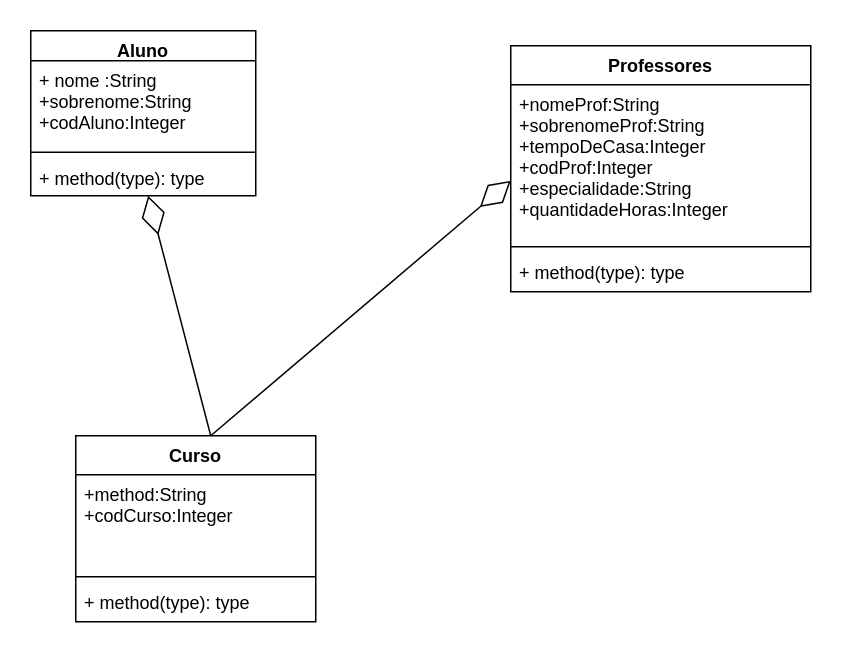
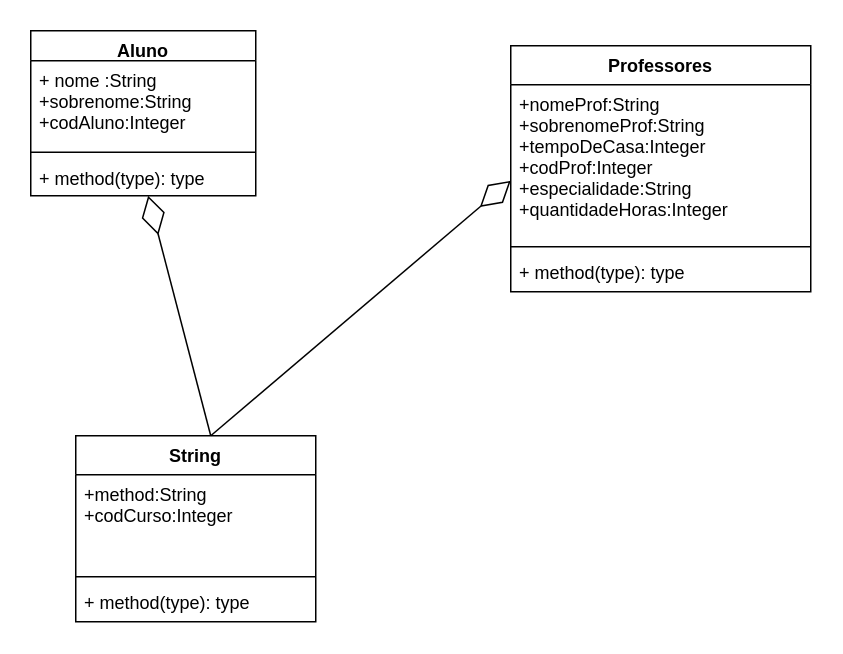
(195, 456) -> (195, 456)
